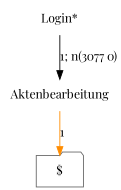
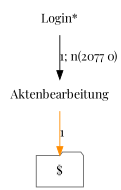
(89, 57) -> (89, 57)
